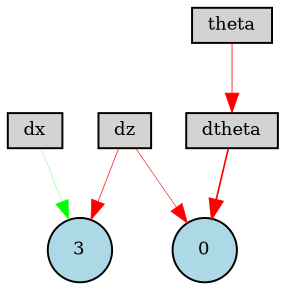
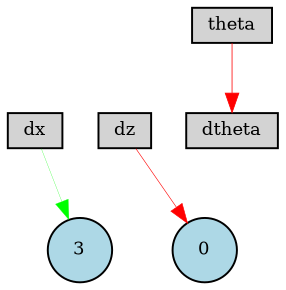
(222, 174) -> none
(108, 175) -> none
